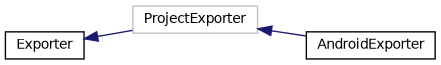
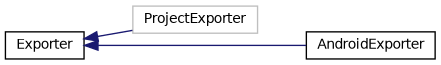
(289, 33) -> (202, 45)
